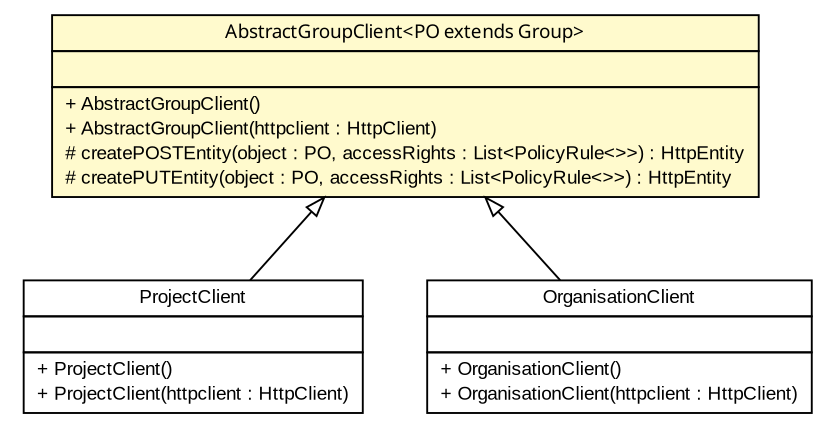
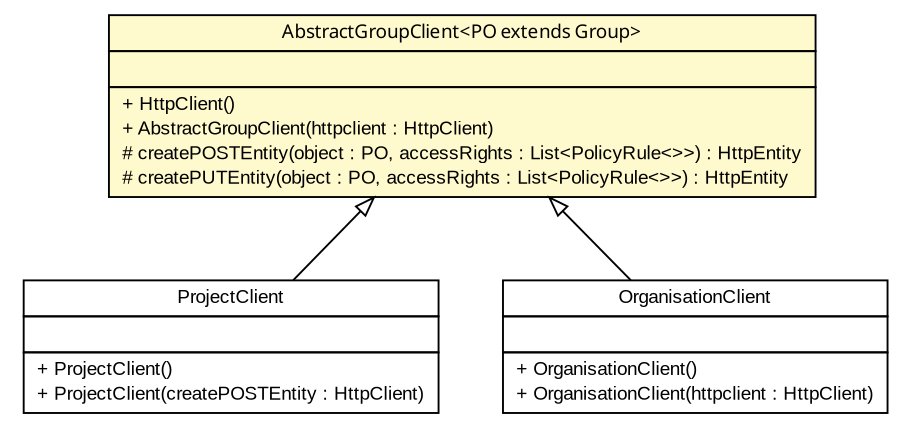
(163, 104) -> (179, 104)
(193, 394) -> (231, 394)
